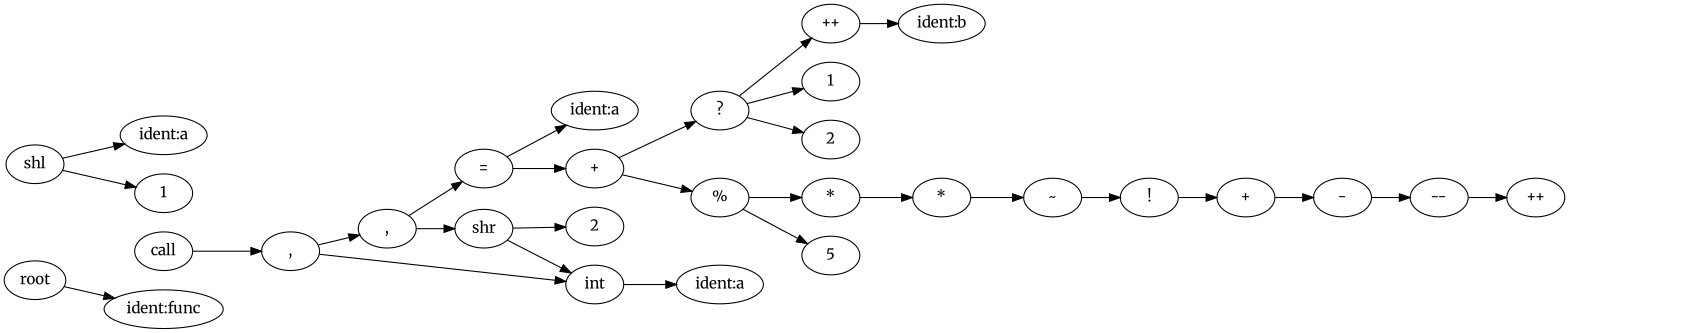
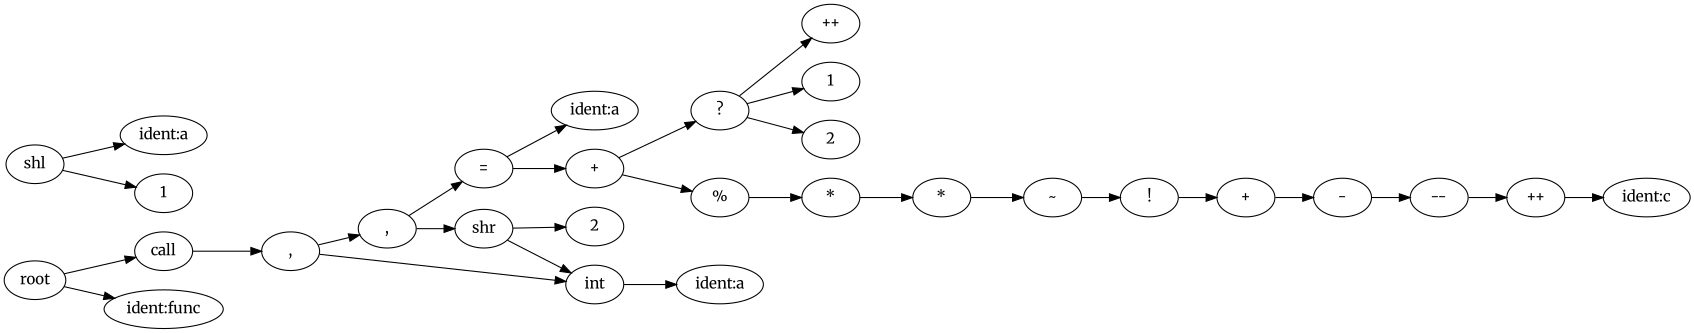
(942, 24) -> none
none -> (1647, 198)
(831, 256) -> none
none -> (95, 267)
